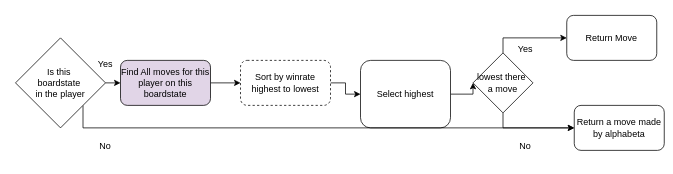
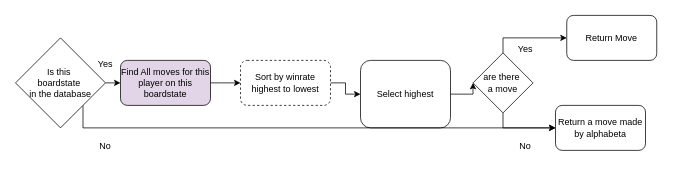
(60, 83) -> (60, 83)
(503, 83) -> (503, 83)
(619, 128) -> (600, 128)
